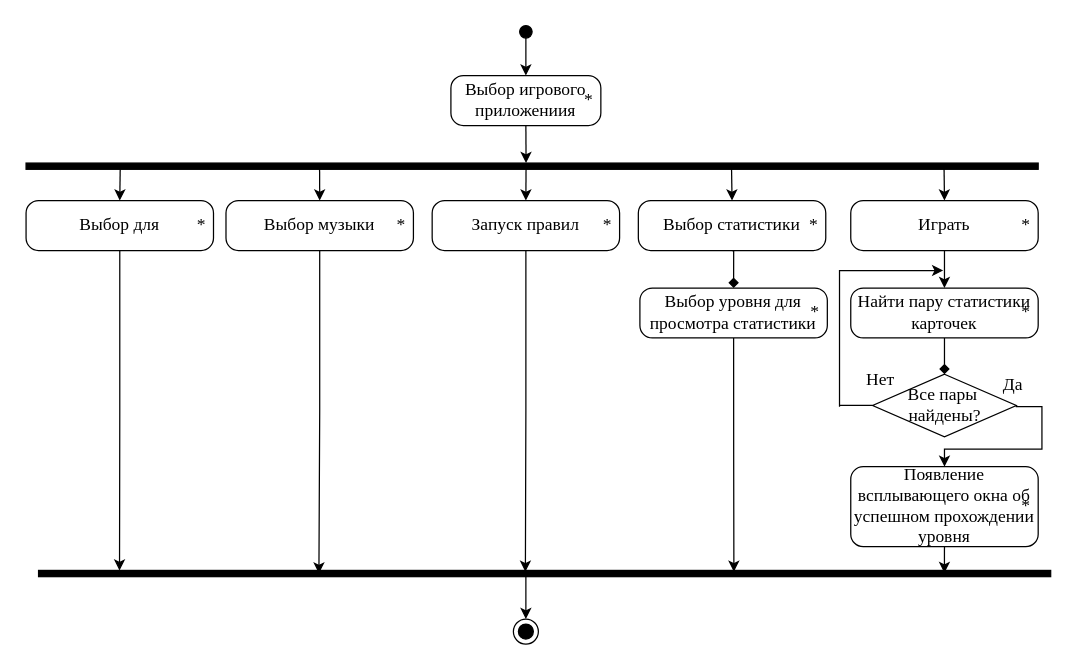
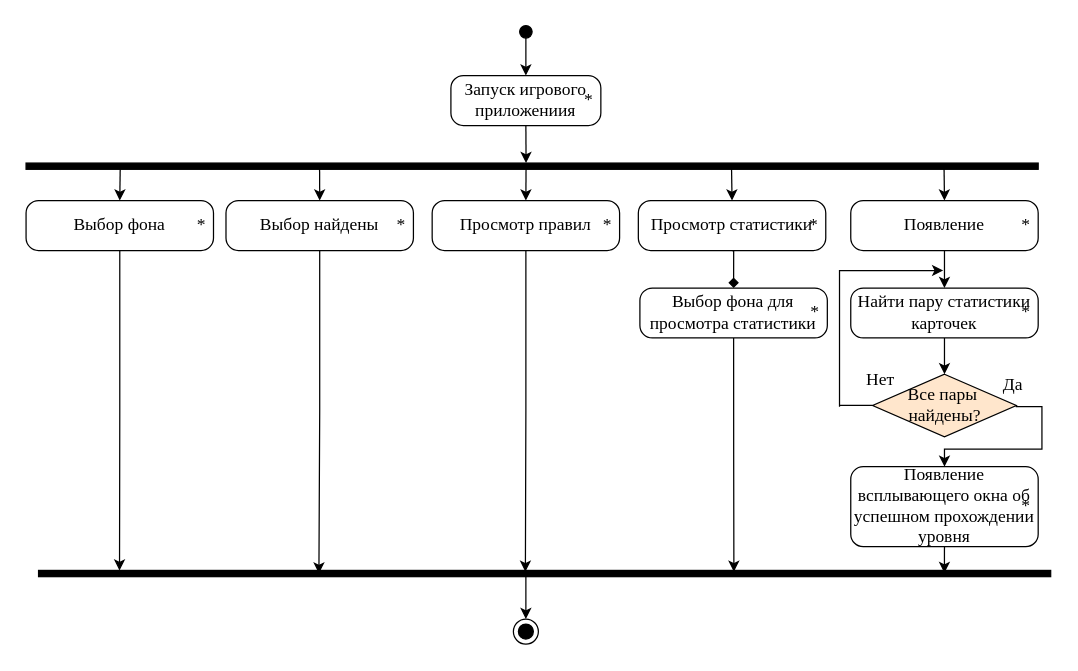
(526, 101) -> (526, 101)
(119, 226) -> (119, 226)
(319, 226) -> (319, 226)
(526, 226) -> (526, 226)
(732, 226) -> (732, 226)
(944, 226) -> (944, 226)
(733, 313) -> (733, 313)
(944, 363) -> (944, 364)
(944, 406) -> (944, 406)
